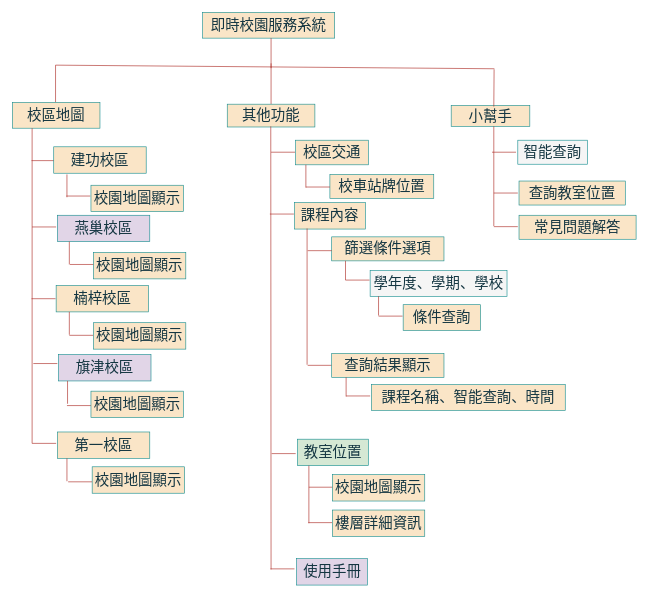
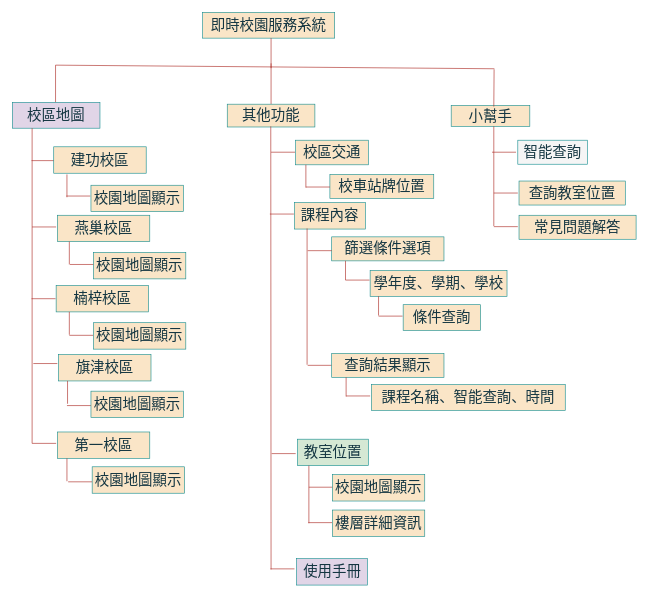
(56, 115) -> (56, 115)
(104, 228) -> (104, 228)
(438, 283) -> (438, 283)
(105, 368) -> (105, 368)
